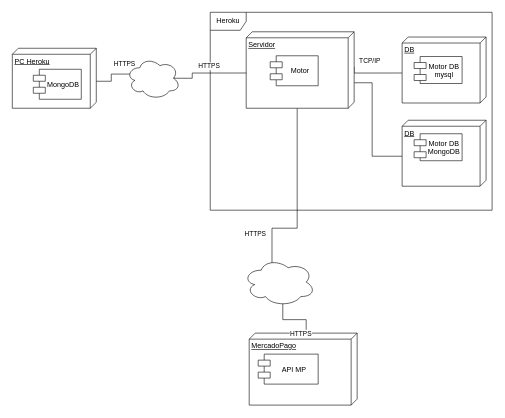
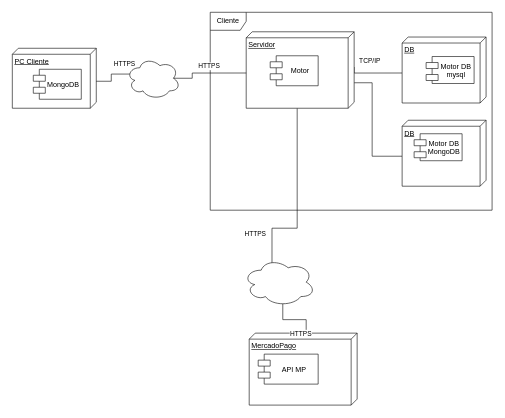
(228, 21) -> (228, 21)
(32, 62) -> (32, 62)
(438, 70) -> (450, 70)
